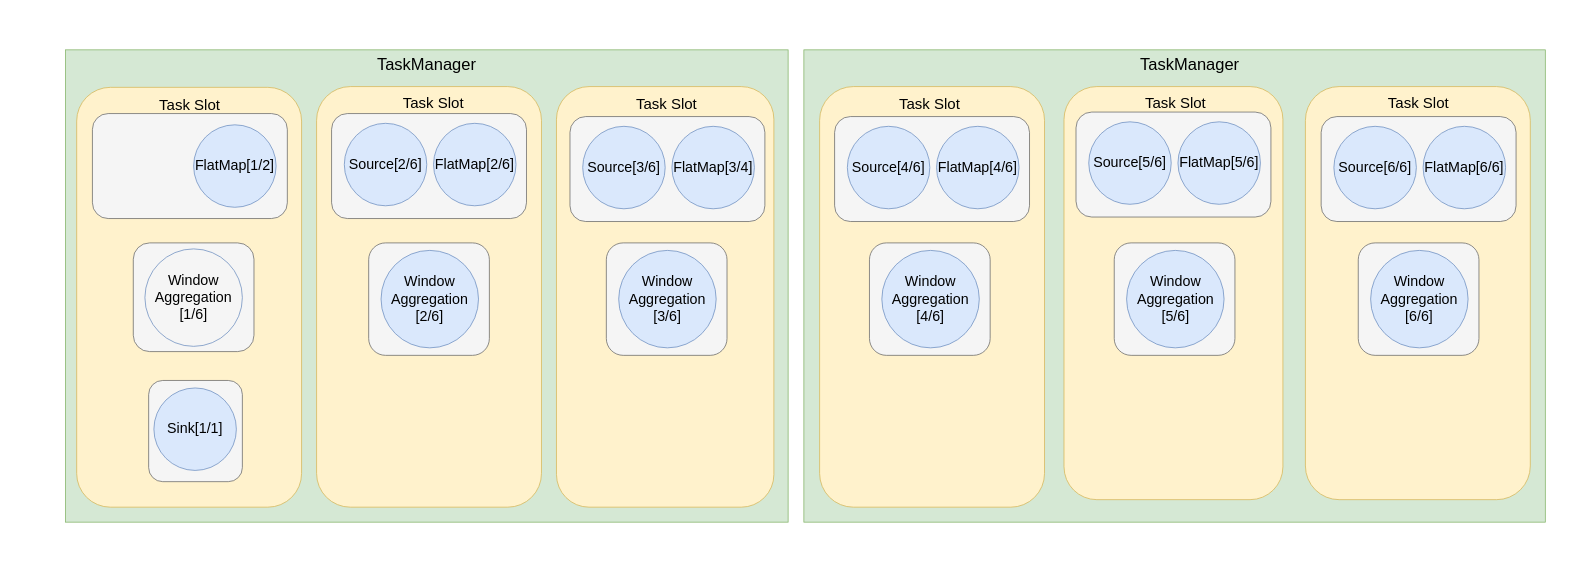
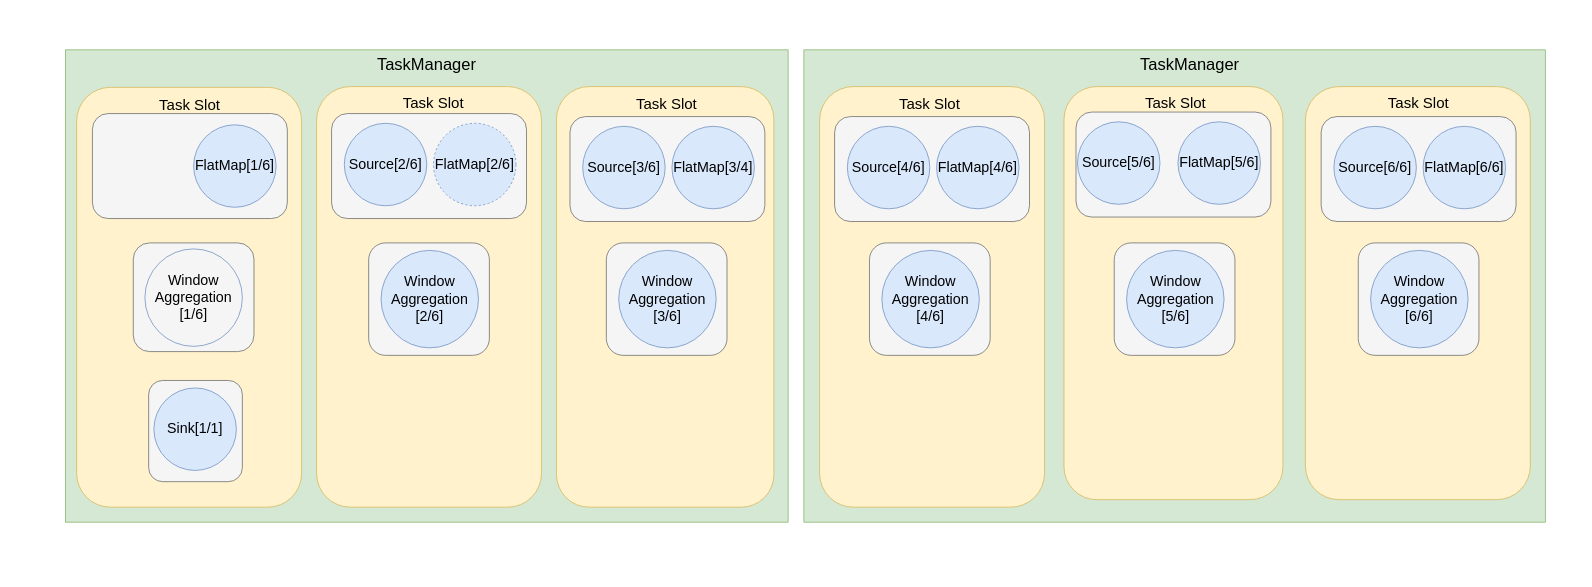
(1130, 163) -> (1119, 163)
(474, 165) -> (474, 165)
(234, 166) -> (234, 166)
